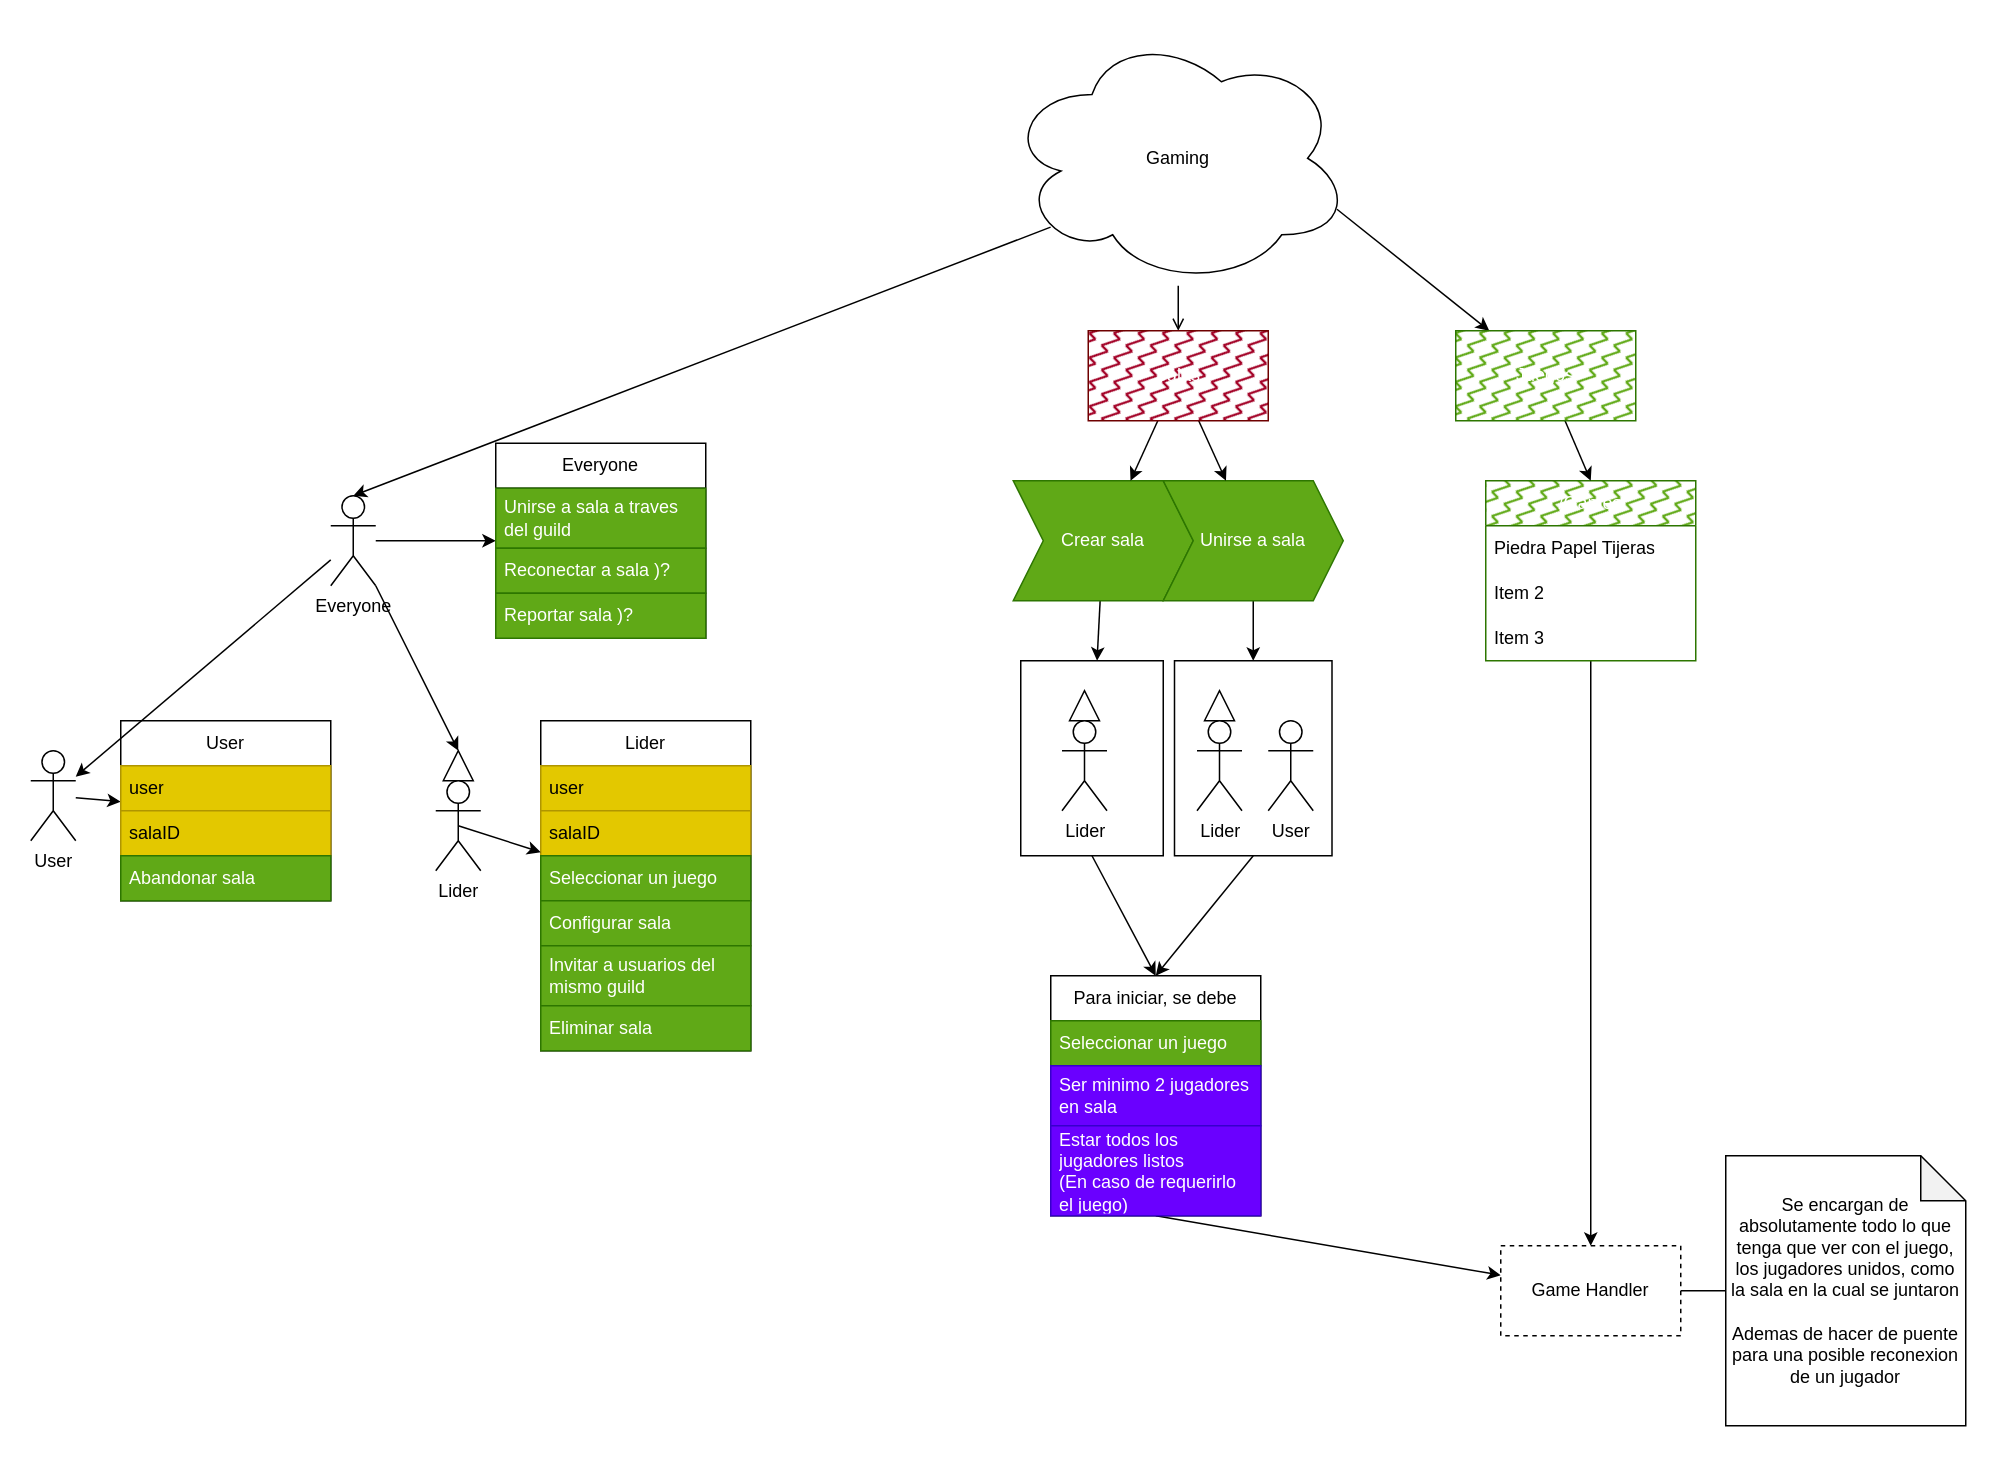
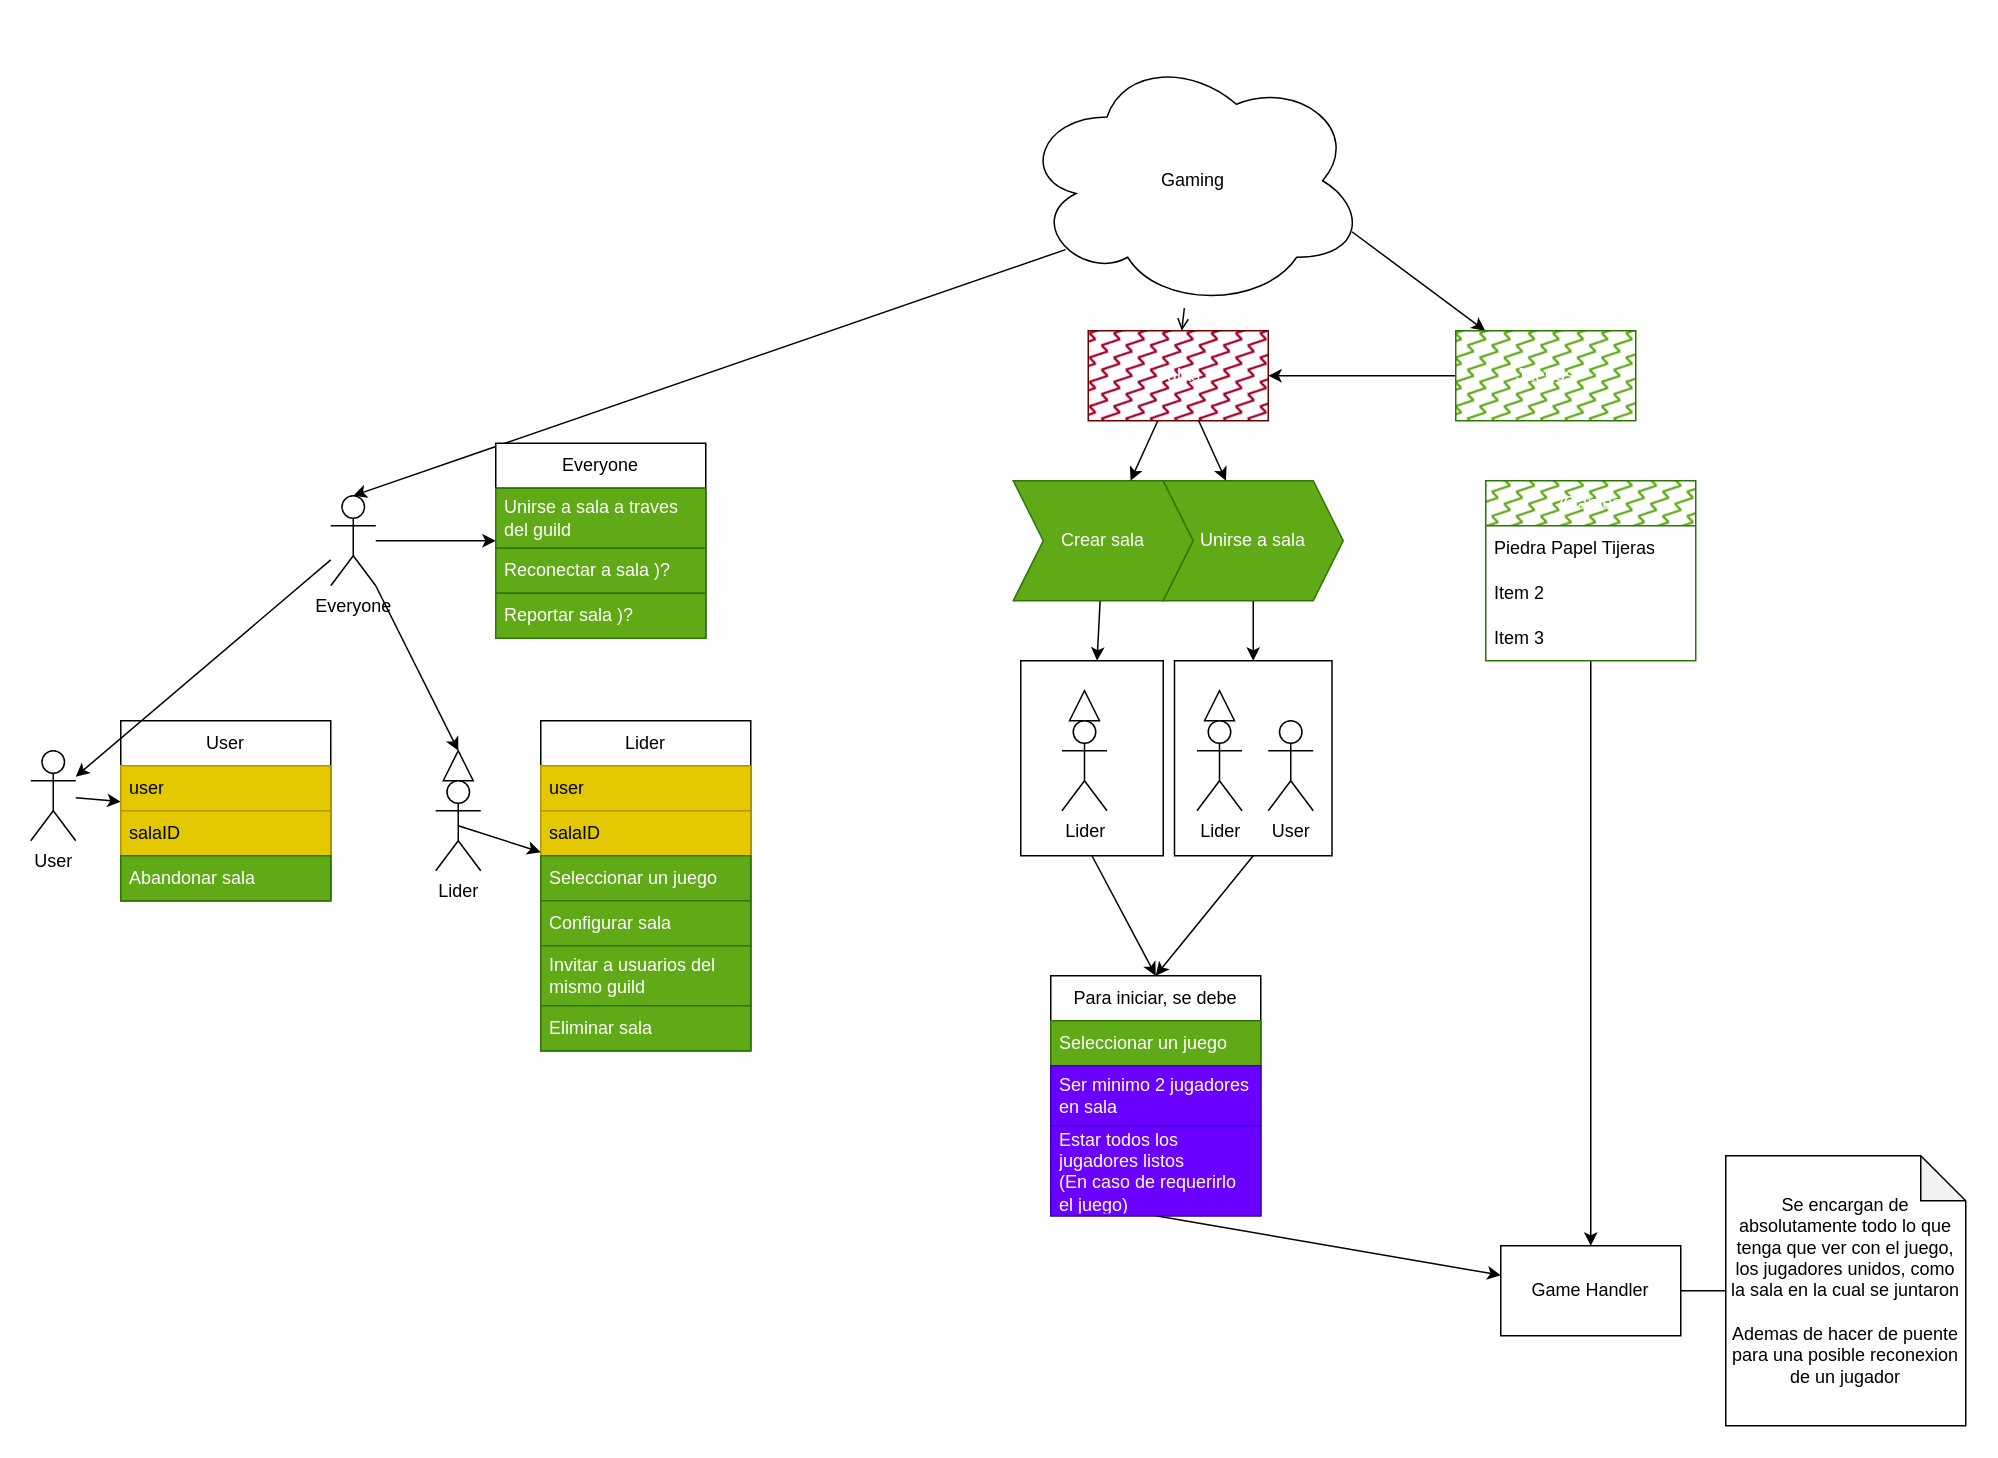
(1178, 158) -> (1193, 181)
(1576, 446) -> (1367, 376)
(1591, 1291) -> (1591, 1291)
